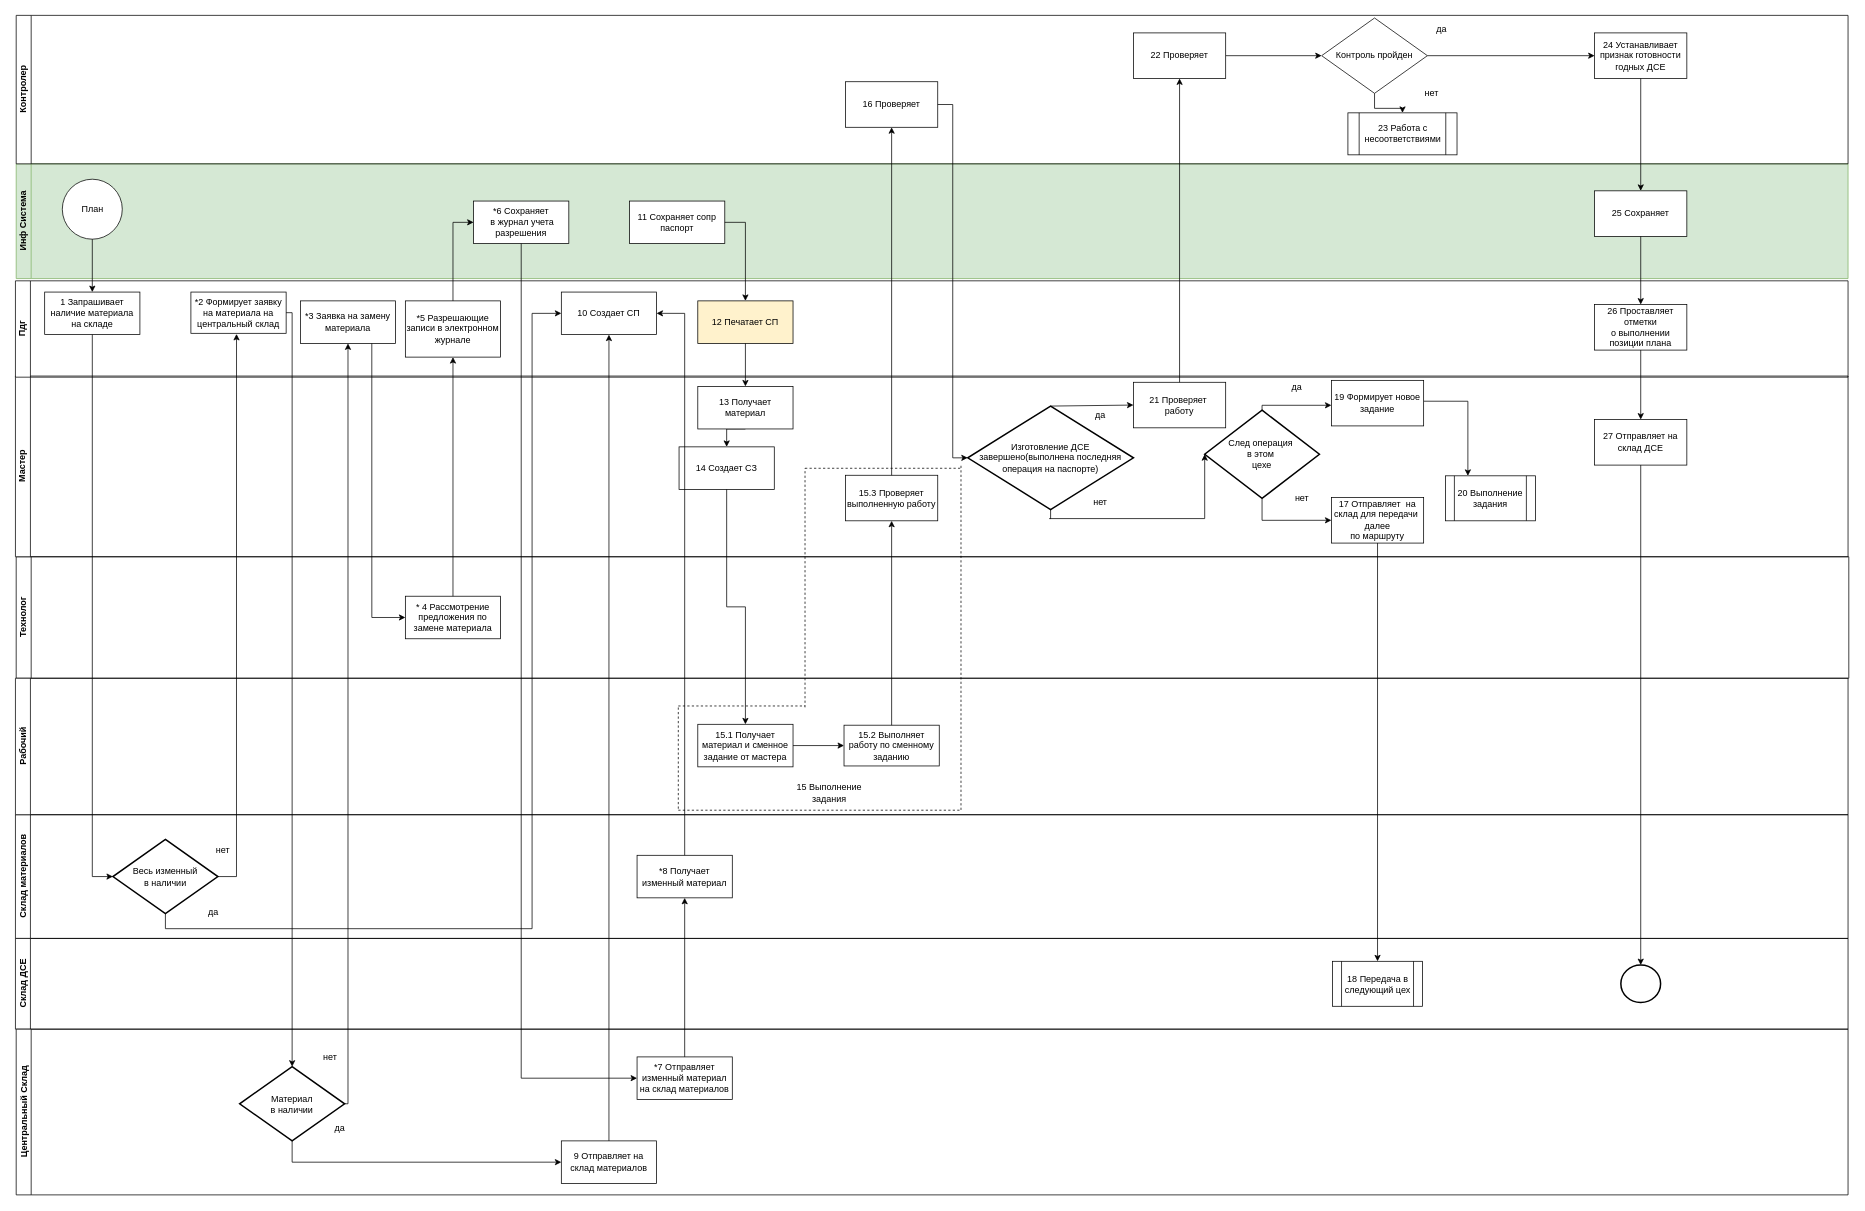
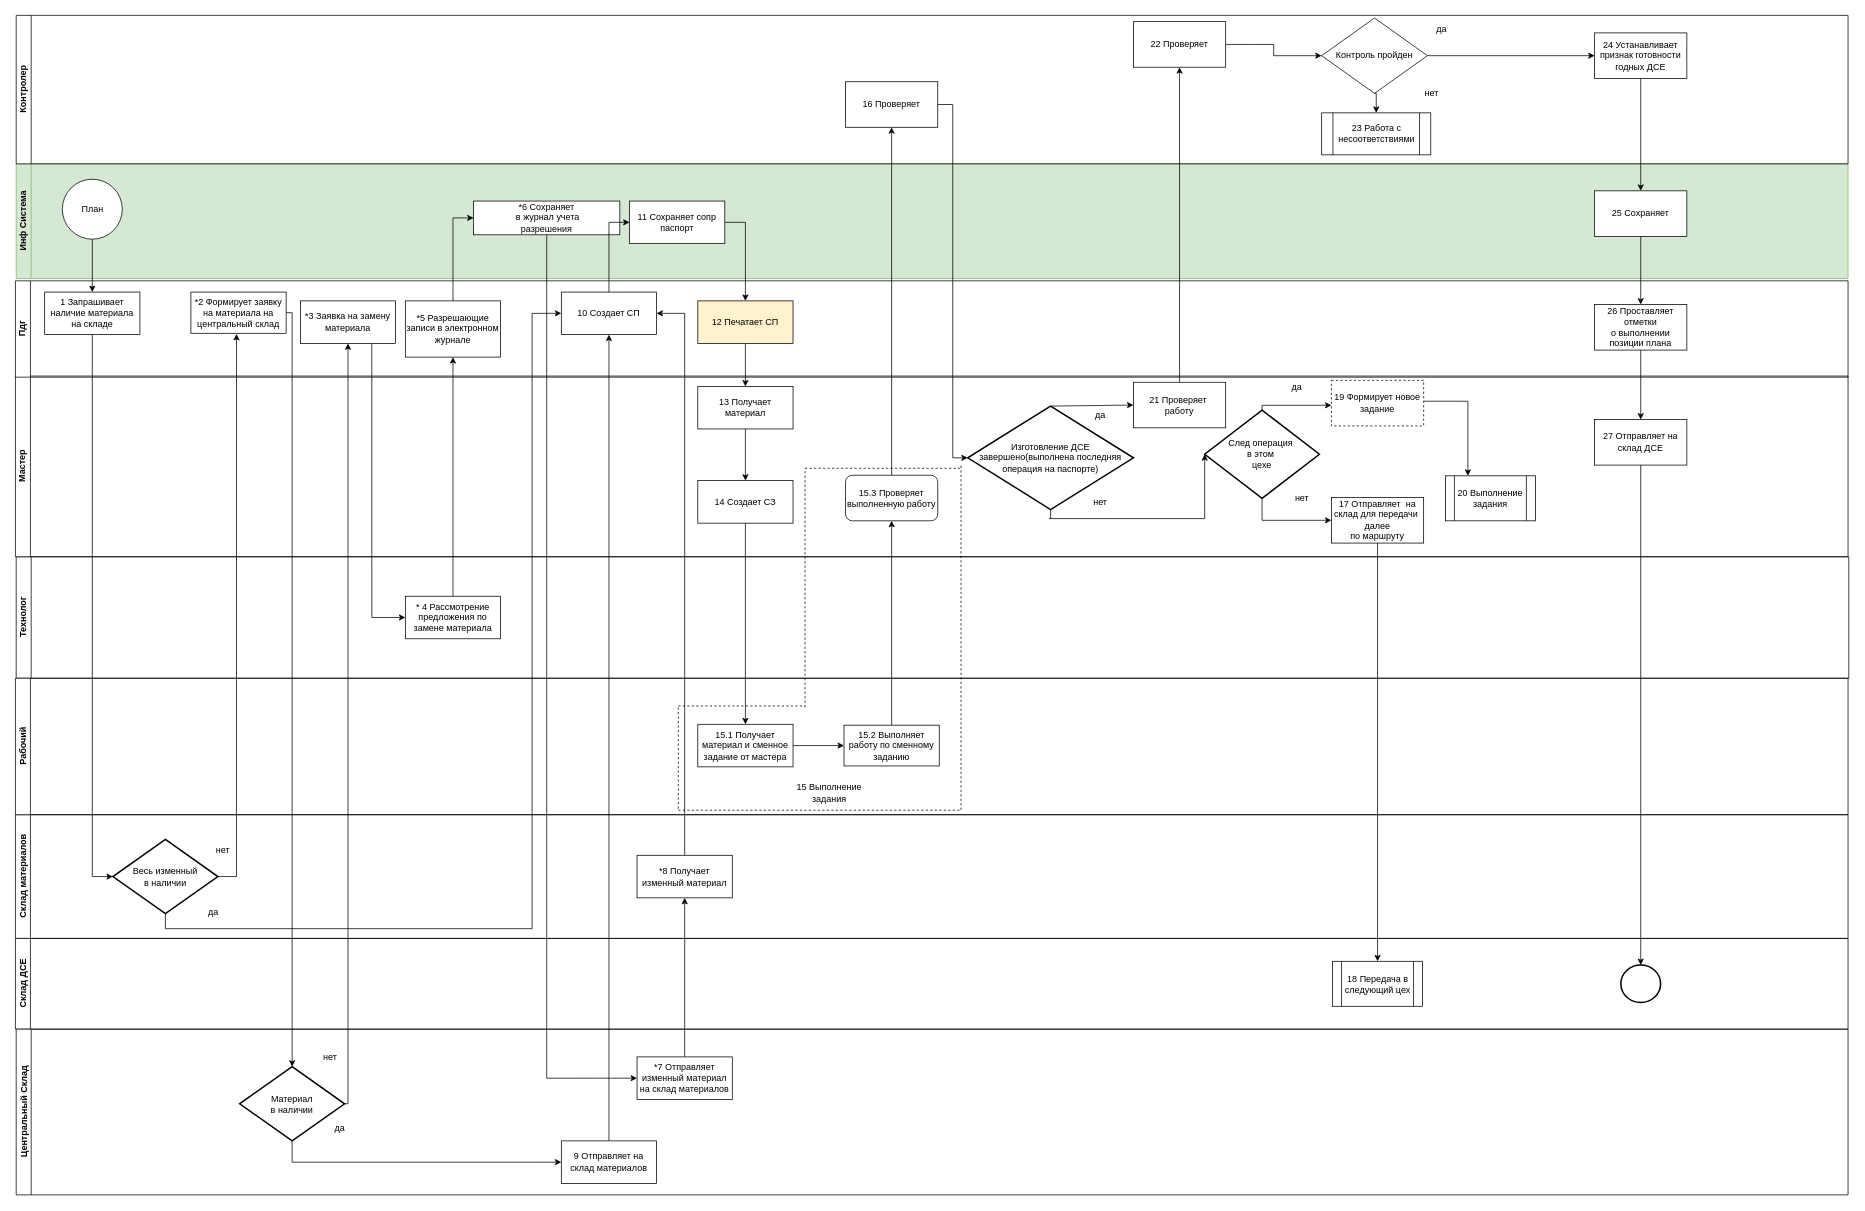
(1180, 56) -> (1180, 44)
(1403, 134) -> (1376, 134)
(521, 222) -> (547, 218)
none -> (615, 222)
(1378, 403) -> (1378, 403)
(727, 468) -> (746, 502)
(892, 498) -> (892, 498)
